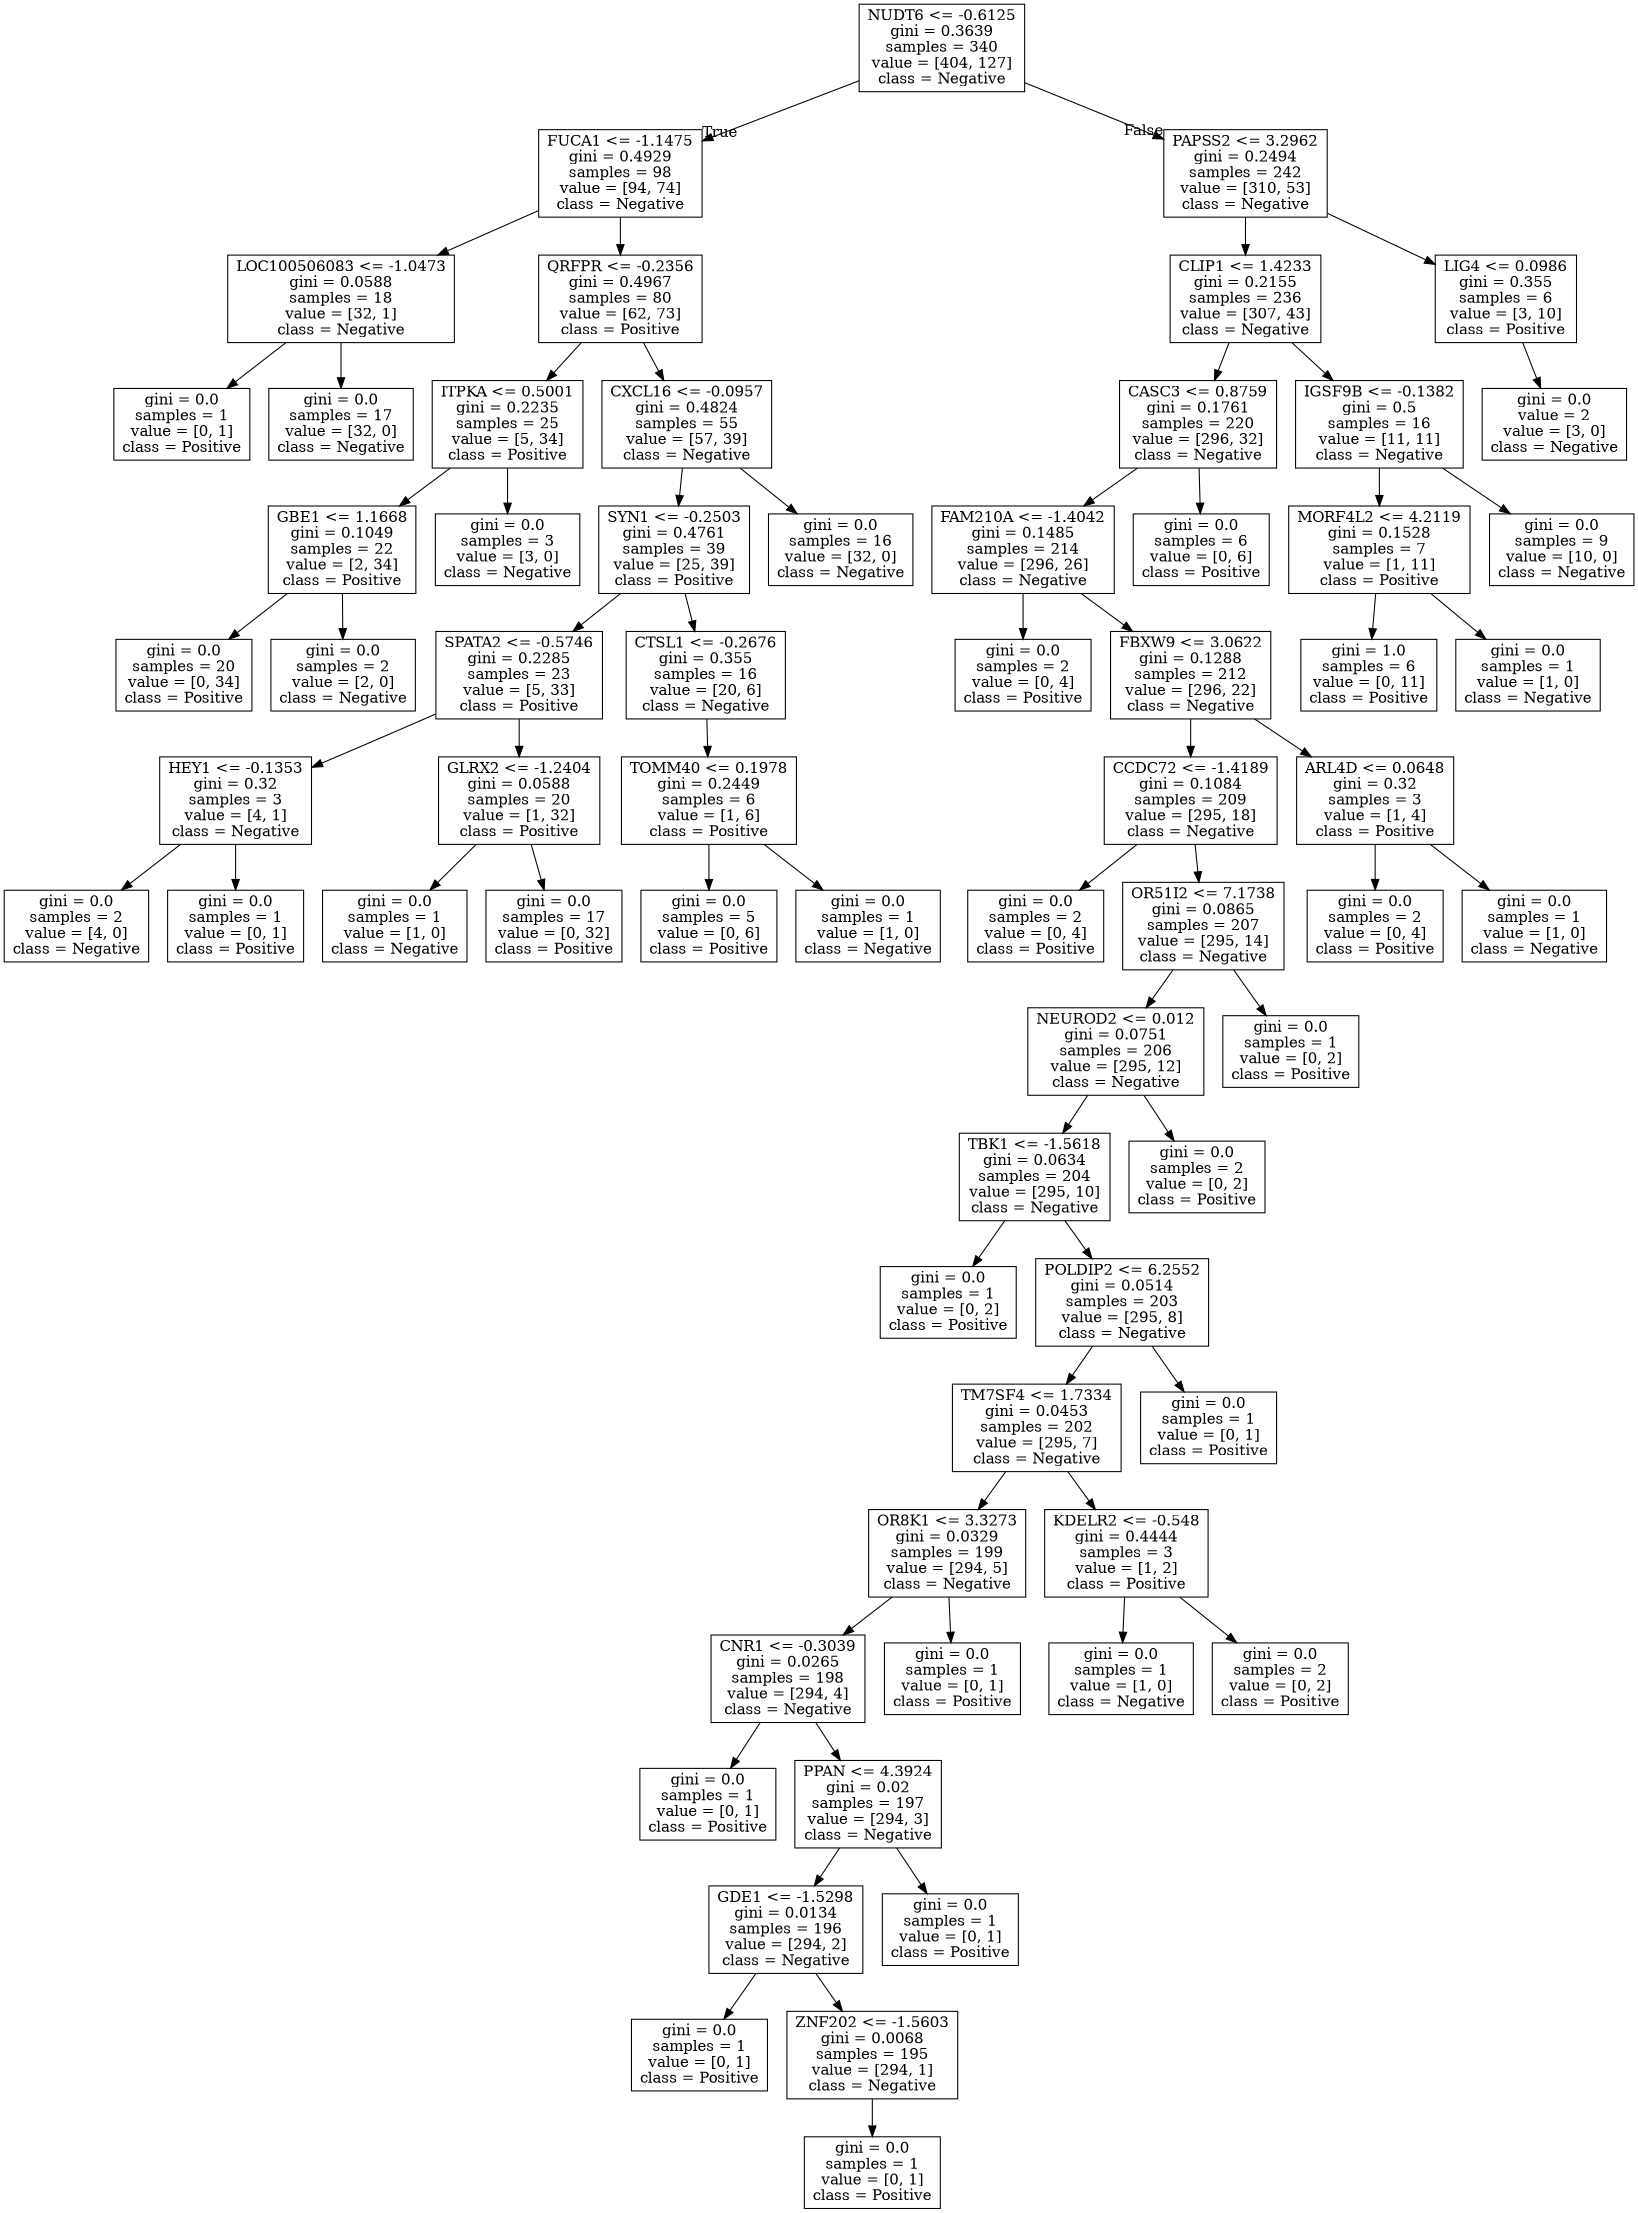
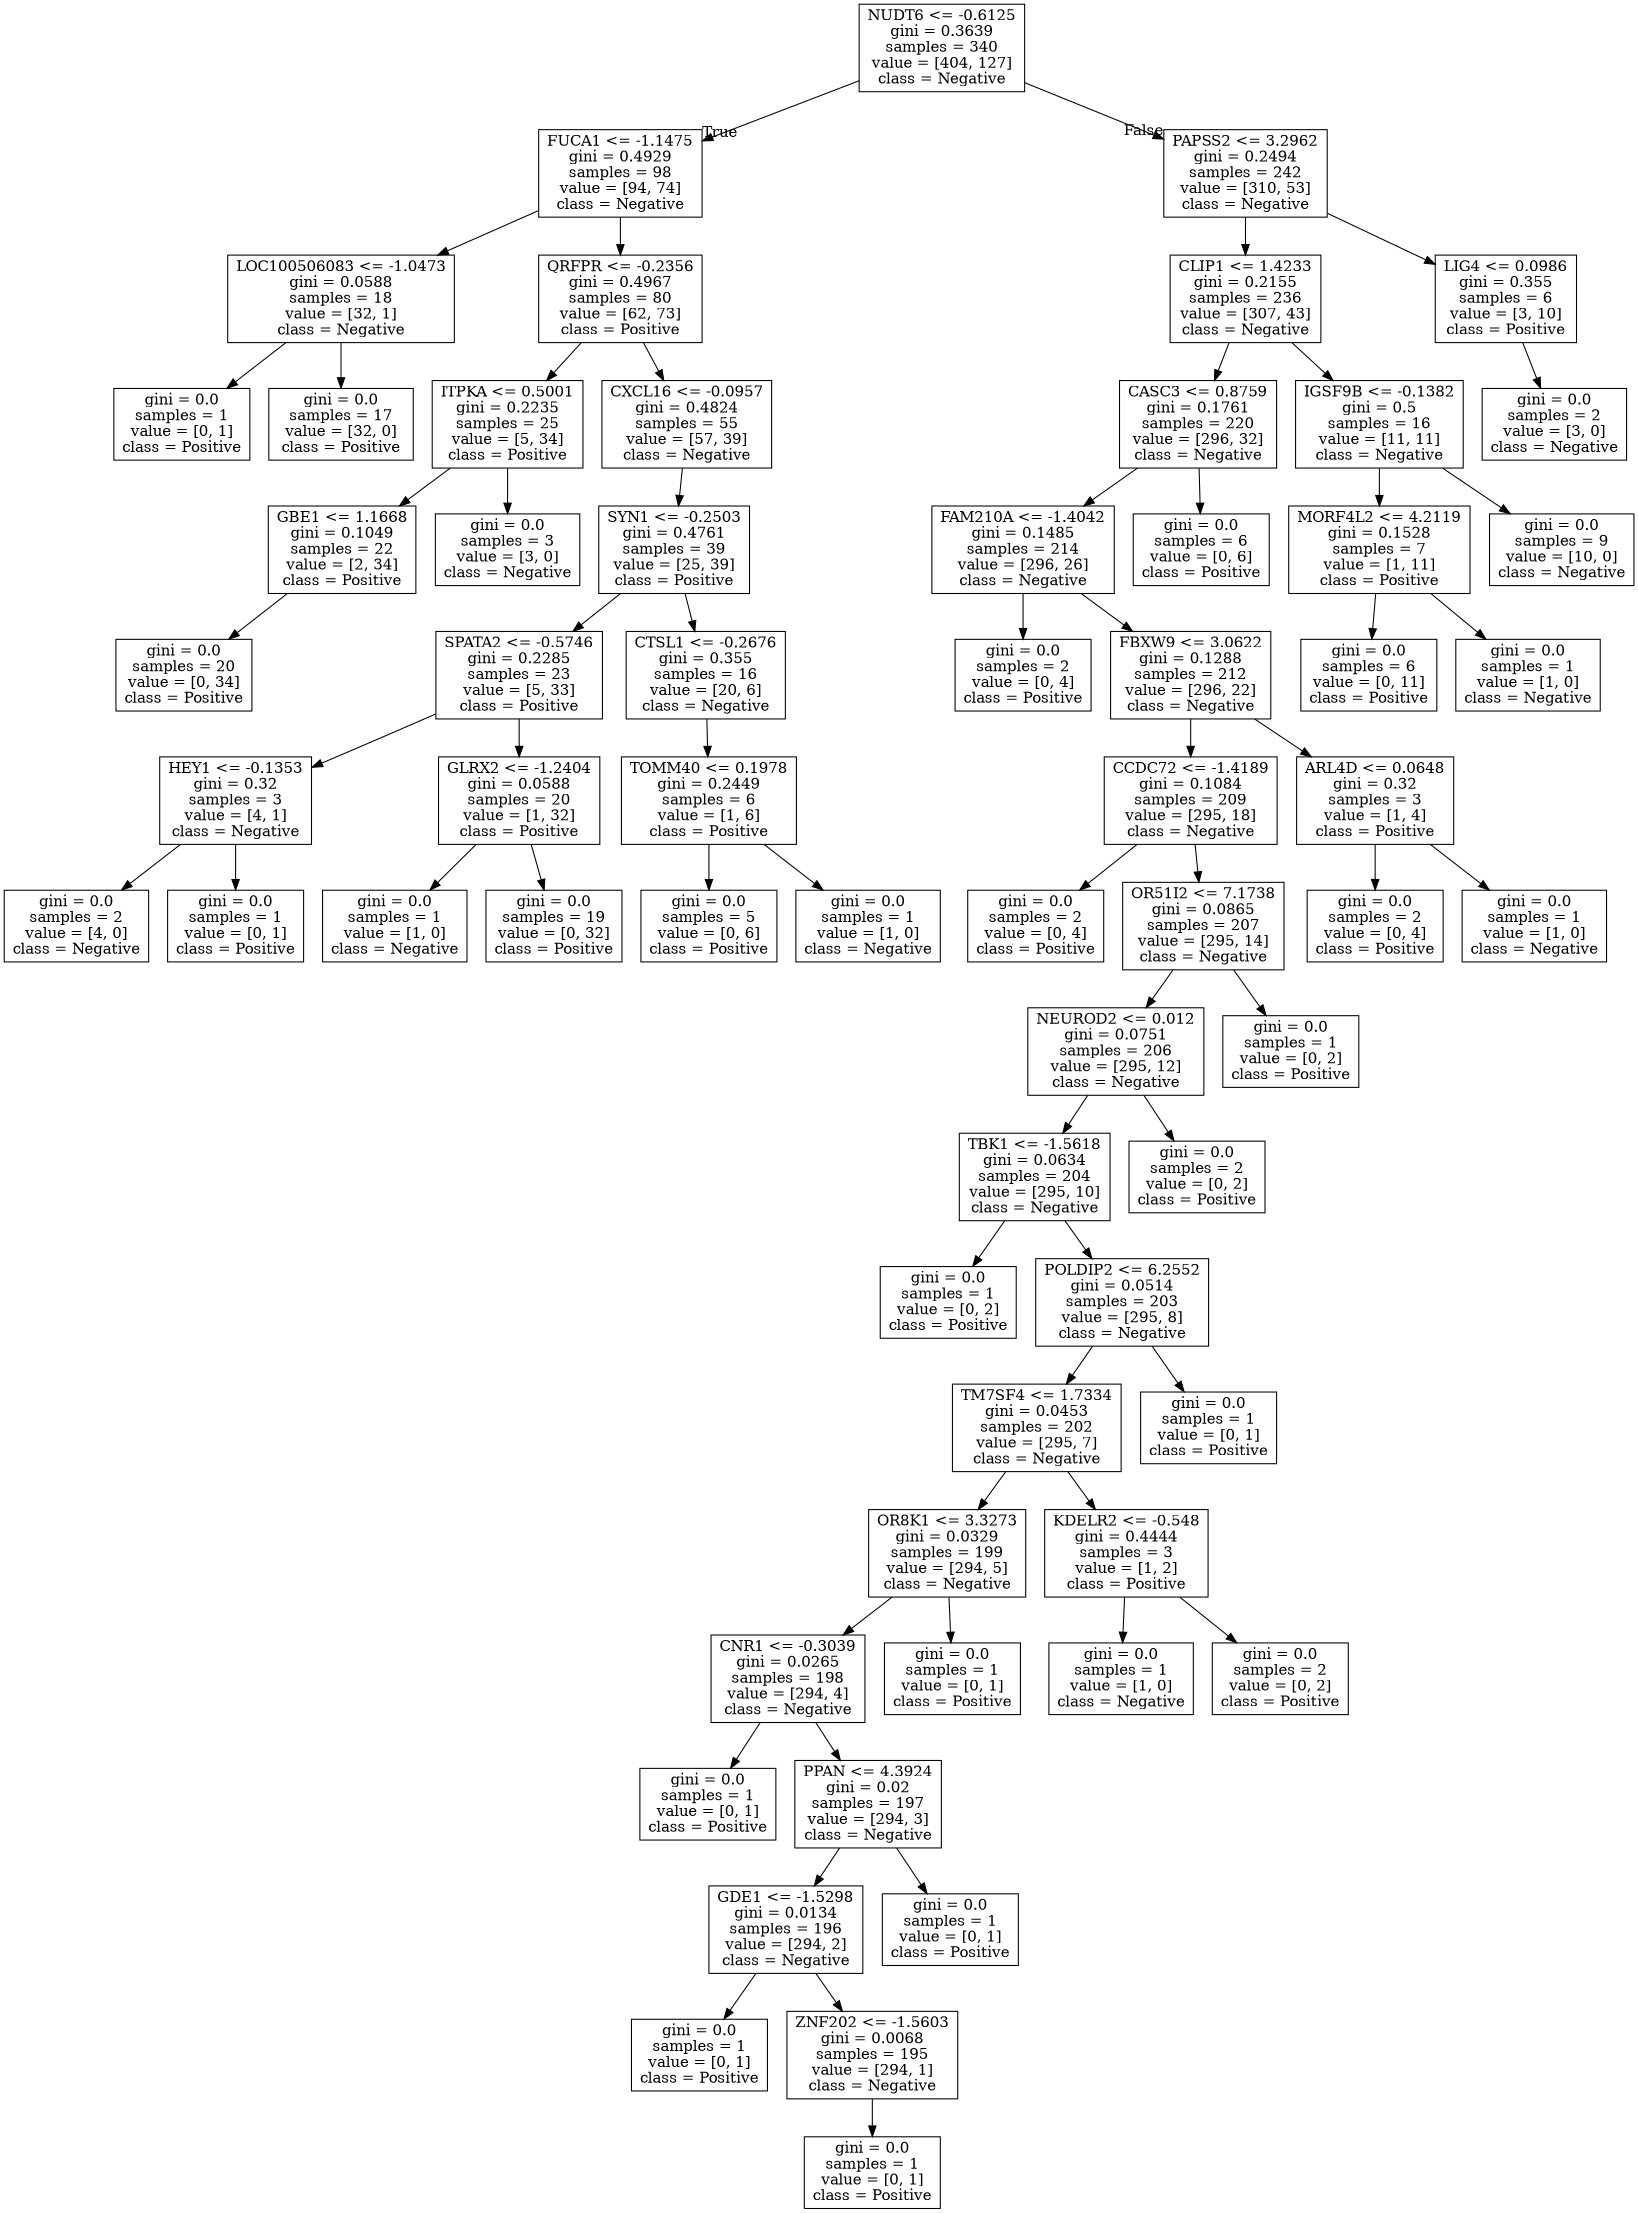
(341, 424) -> (341, 424)
(1554, 424) -> (1554, 424)
(841, 550) -> none
(343, 675) -> none
(1369, 675) -> (1369, 675)
(554, 926) -> (554, 926)
